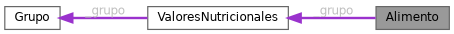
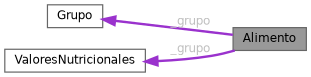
(110, 18) -> (174, 28)
